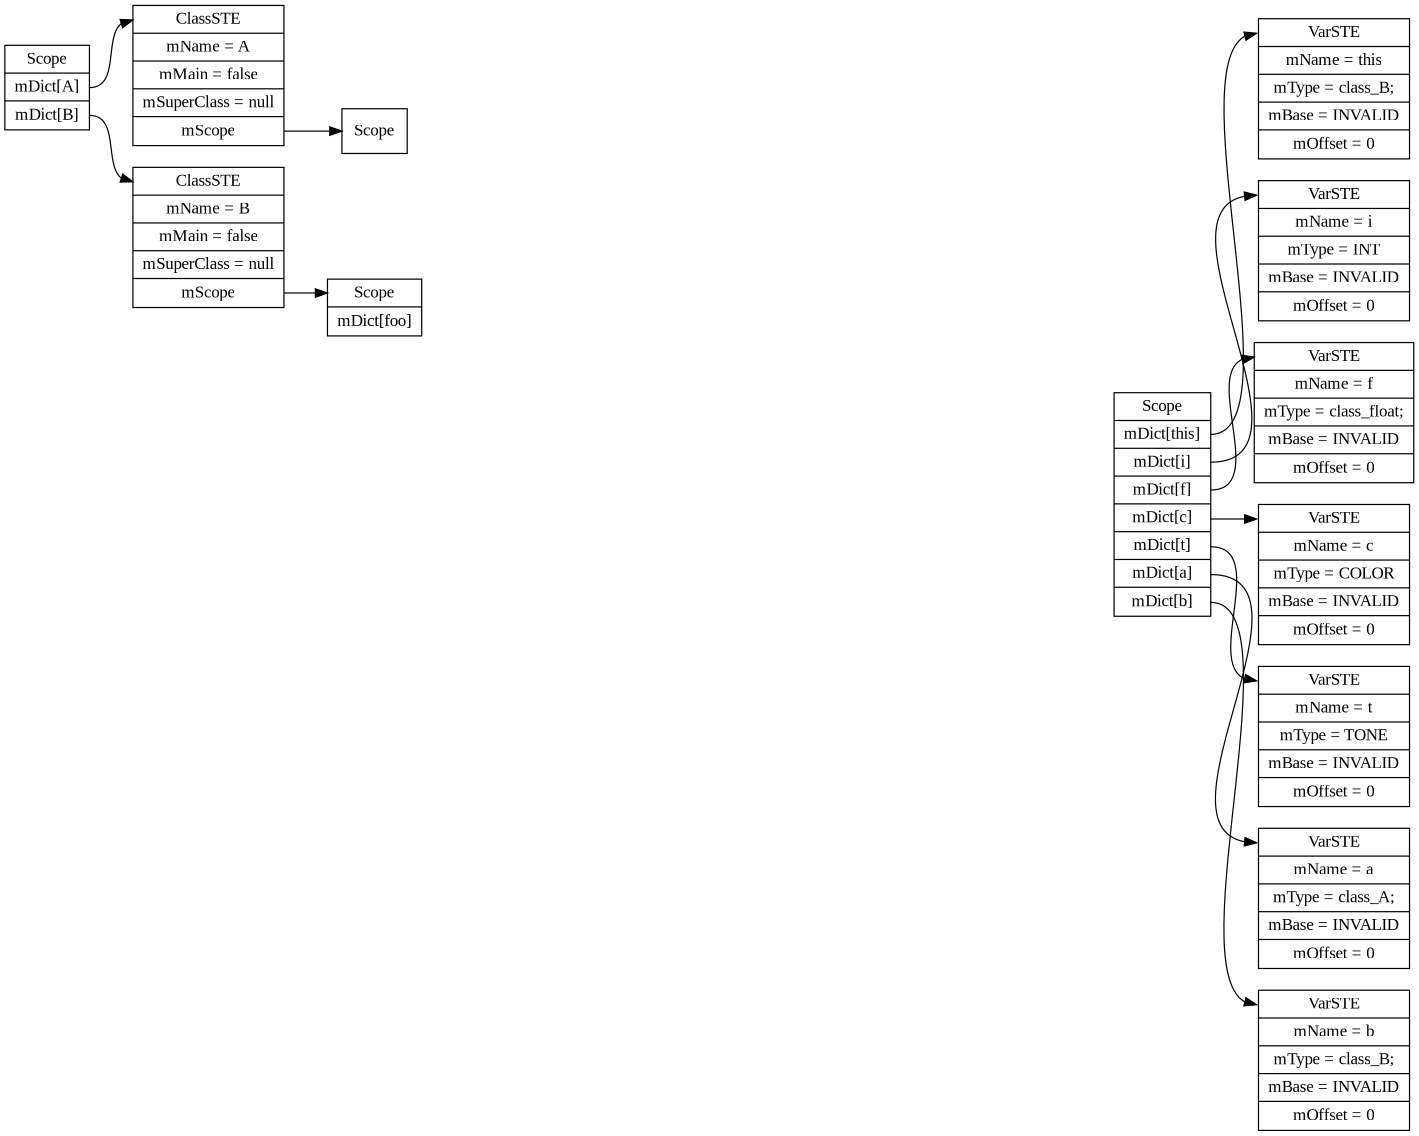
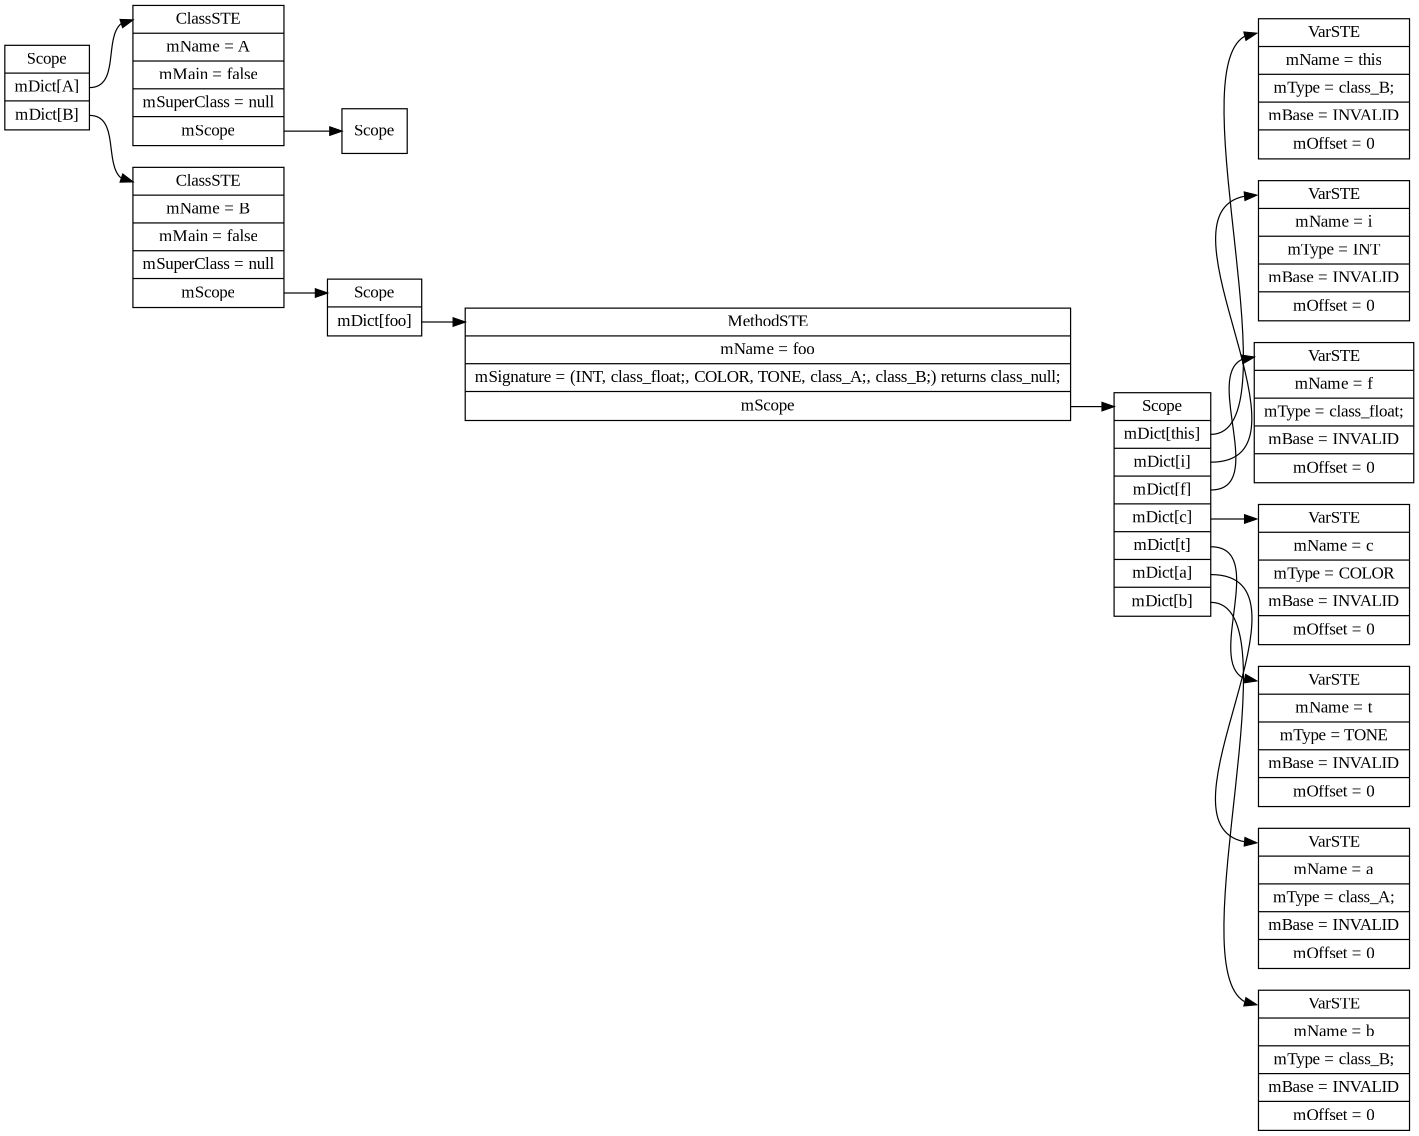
none -> (768, 364)
